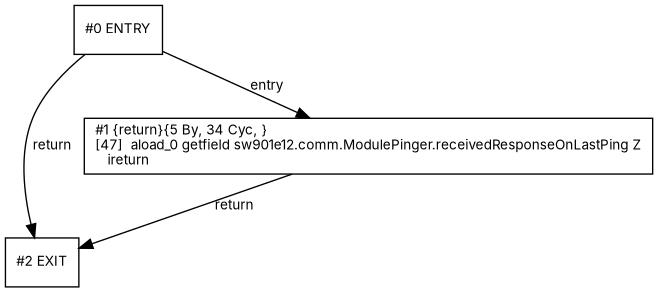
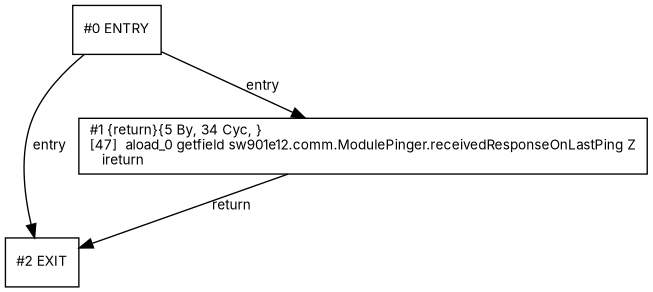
(52, 146) -> (50, 146)
